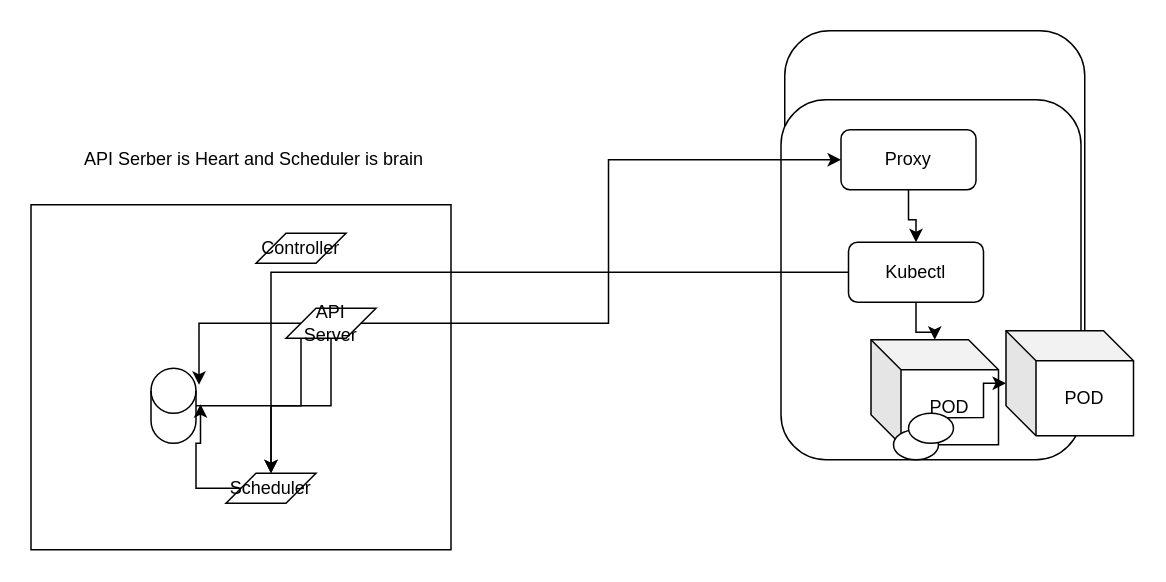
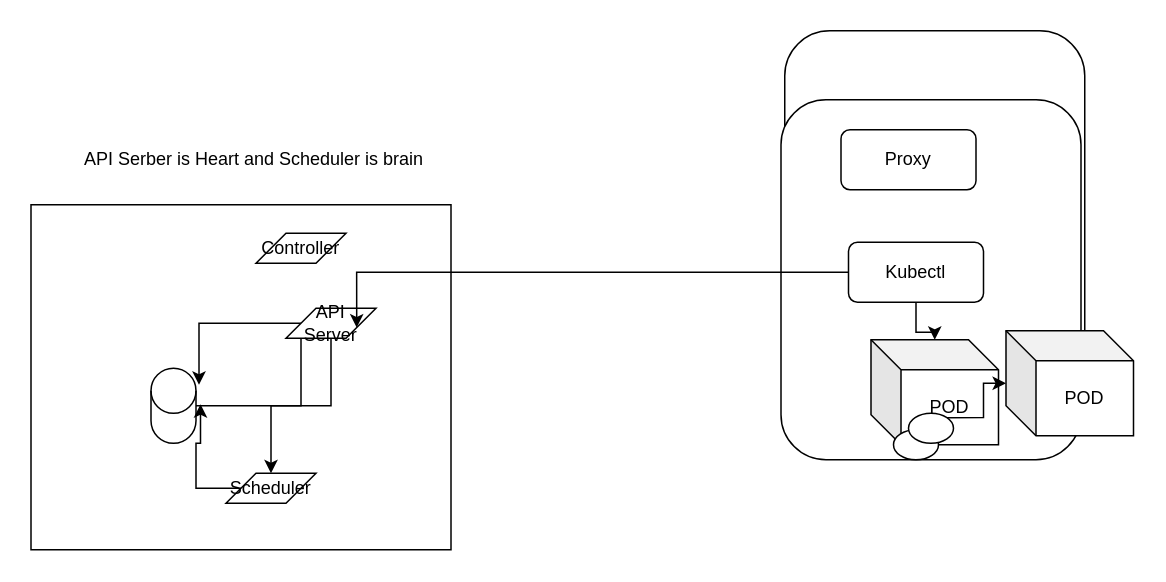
(908, 214) -> none
(608, 254) -> none
(271, 293) -> (356, 294)
